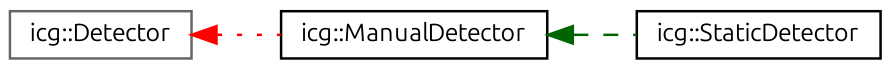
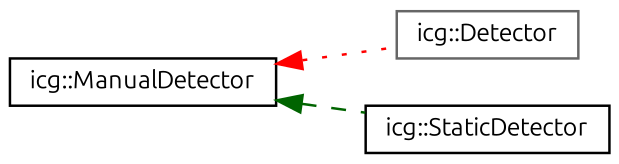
(249, 35) -> (349, 54)
